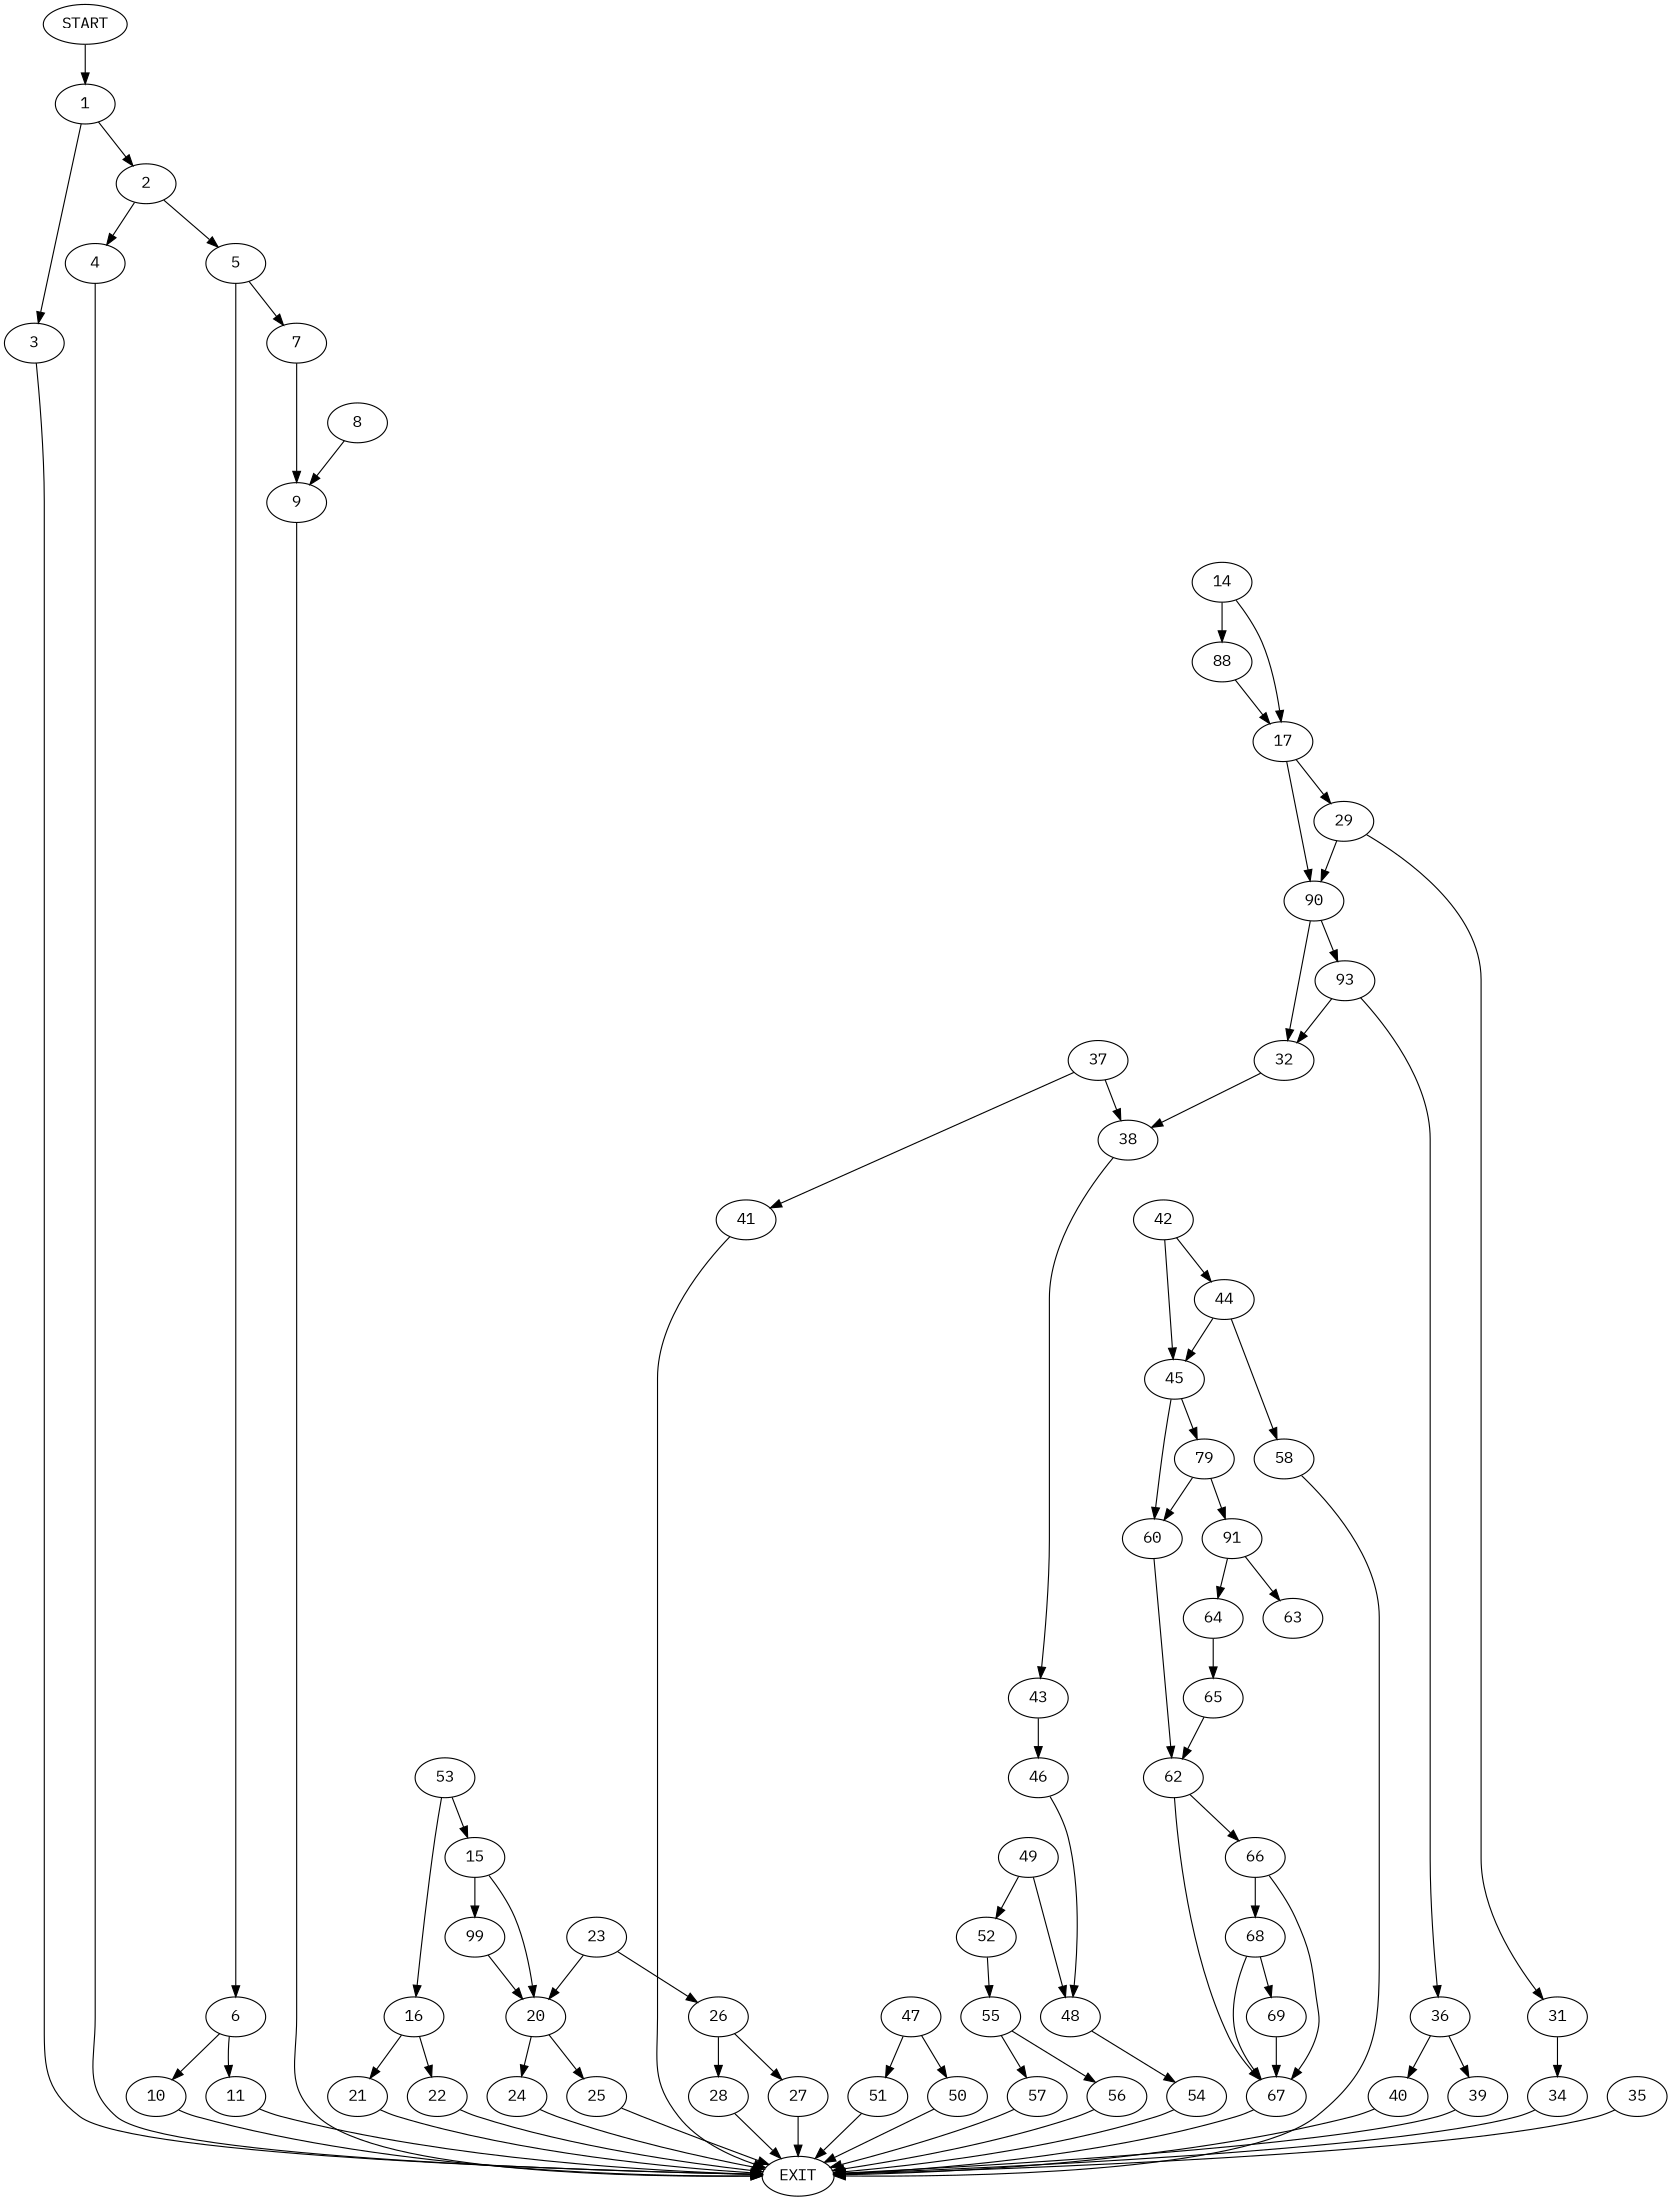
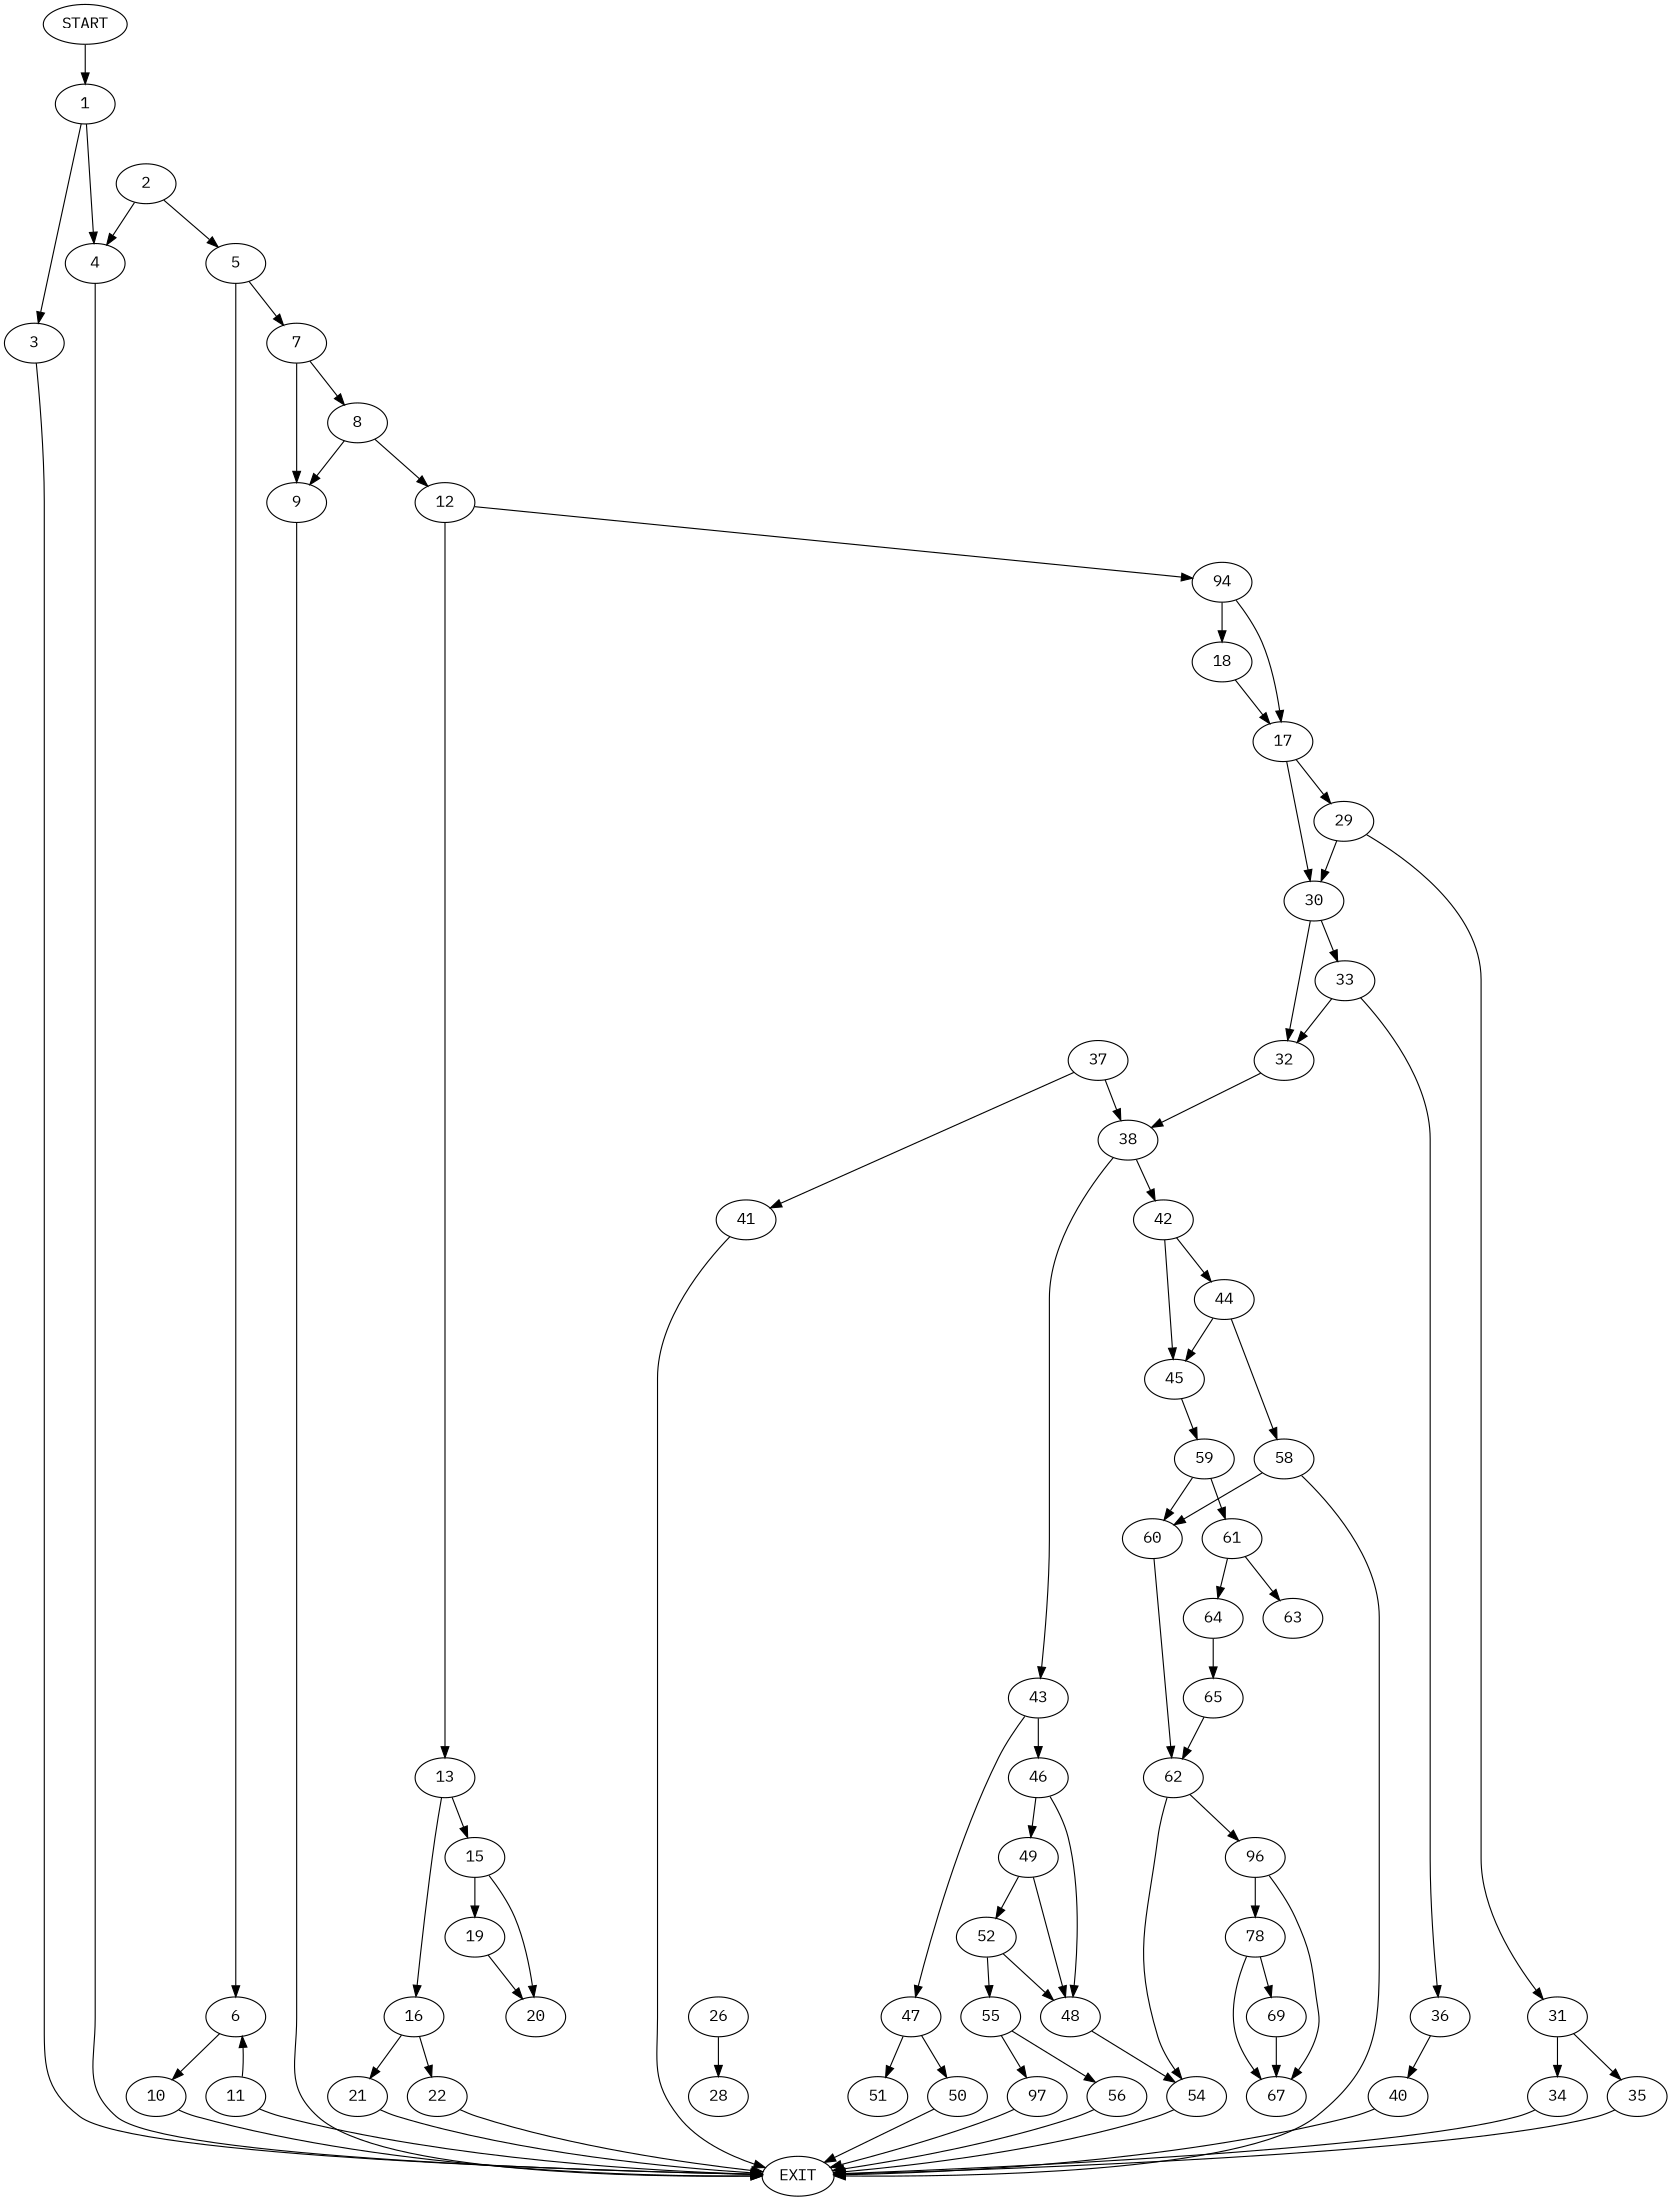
(112, 140) -> (90, 178)
none -> (324, 379)
none -> (445, 503)
(1222, 582) -> (1222, 582)
(1222, 662) -> (1222, 662)
(1314, 901) -> (1314, 901)
(1345, 981) -> (1345, 981)
none -> (1143, 1175)
(1163, 1453) -> (1225, 1495)
(1204, 1459) -> (1204, 1459)
(1232, 1539) -> (1232, 1539)
(445, 1778) -> (445, 1778)
none -> (1034, 1812)
none -> (961, 1847)
(1255, 1857) -> (1255, 1857)
(475, 1937) -> (475, 1937)
(597, 1937) -> none
(1255, 1937) -> (1255, 1937)
(1196, 1940) -> (1144, 1936)
none -> (1024, 1973)
(228, 2051) -> (243, 2062)
none -> (1593, 2053)
(517, 2097) -> none
(597, 2097) -> none
(798, 2097) -> none
(1037, 2097) -> (1037, 2097)
(1478, 2097) -> none
(754, 2132) -> none
(843, 2132) -> none
(1062, 2153) -> none
